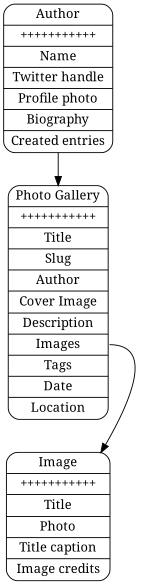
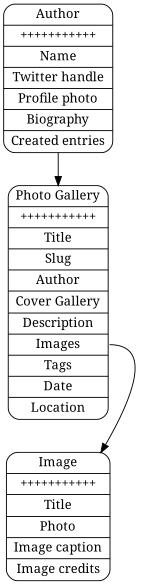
(58, 302) -> (58, 302)
(58, 548) -> (58, 548)
